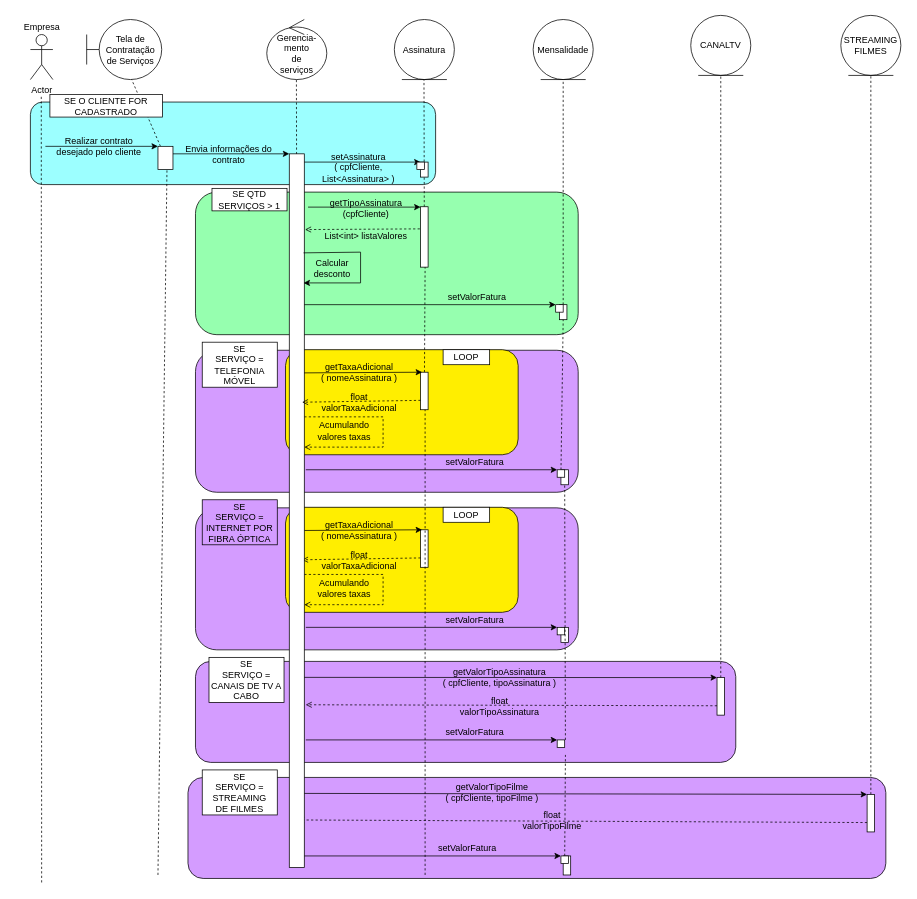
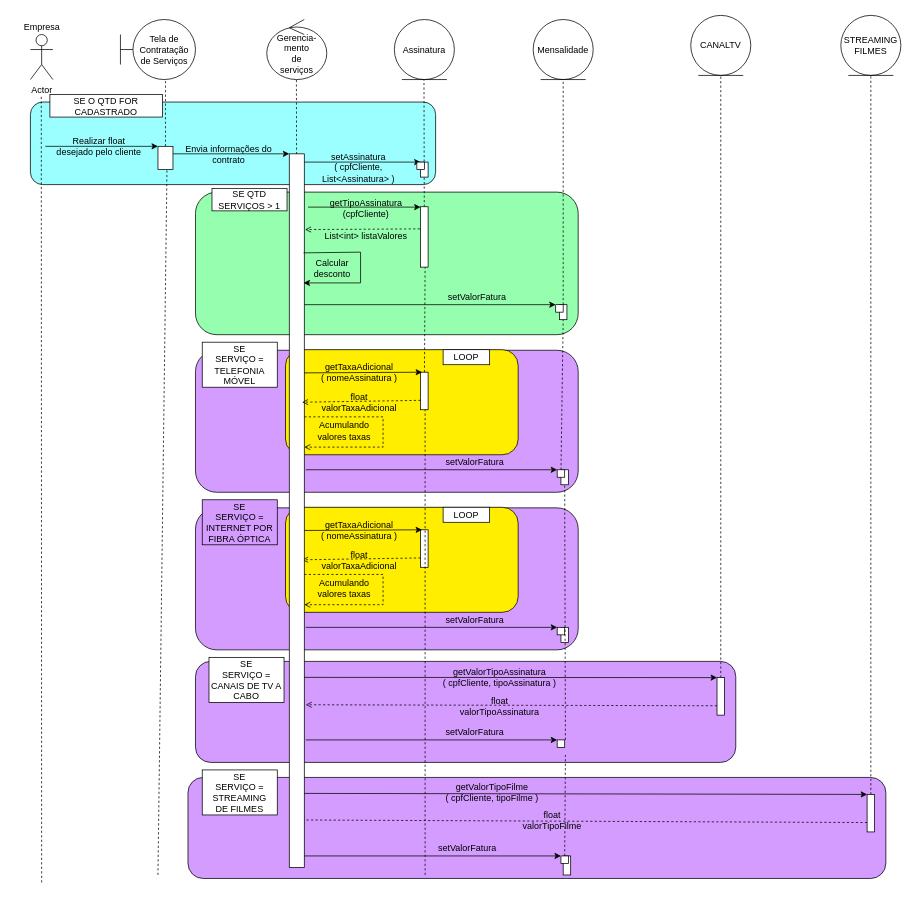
(124, 50) -> (158, 50)
(106, 106) -> (106, 106)
(99, 147) -> (99, 147)
